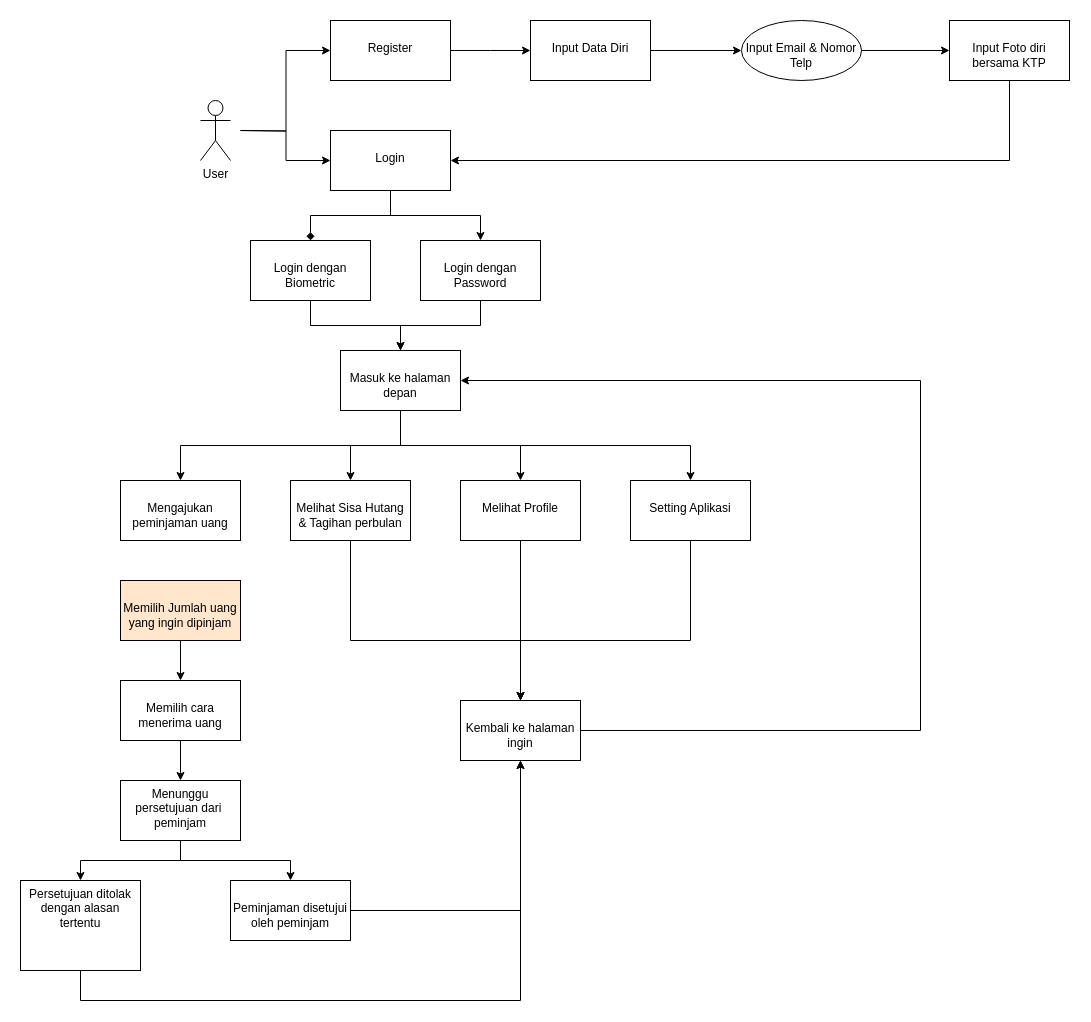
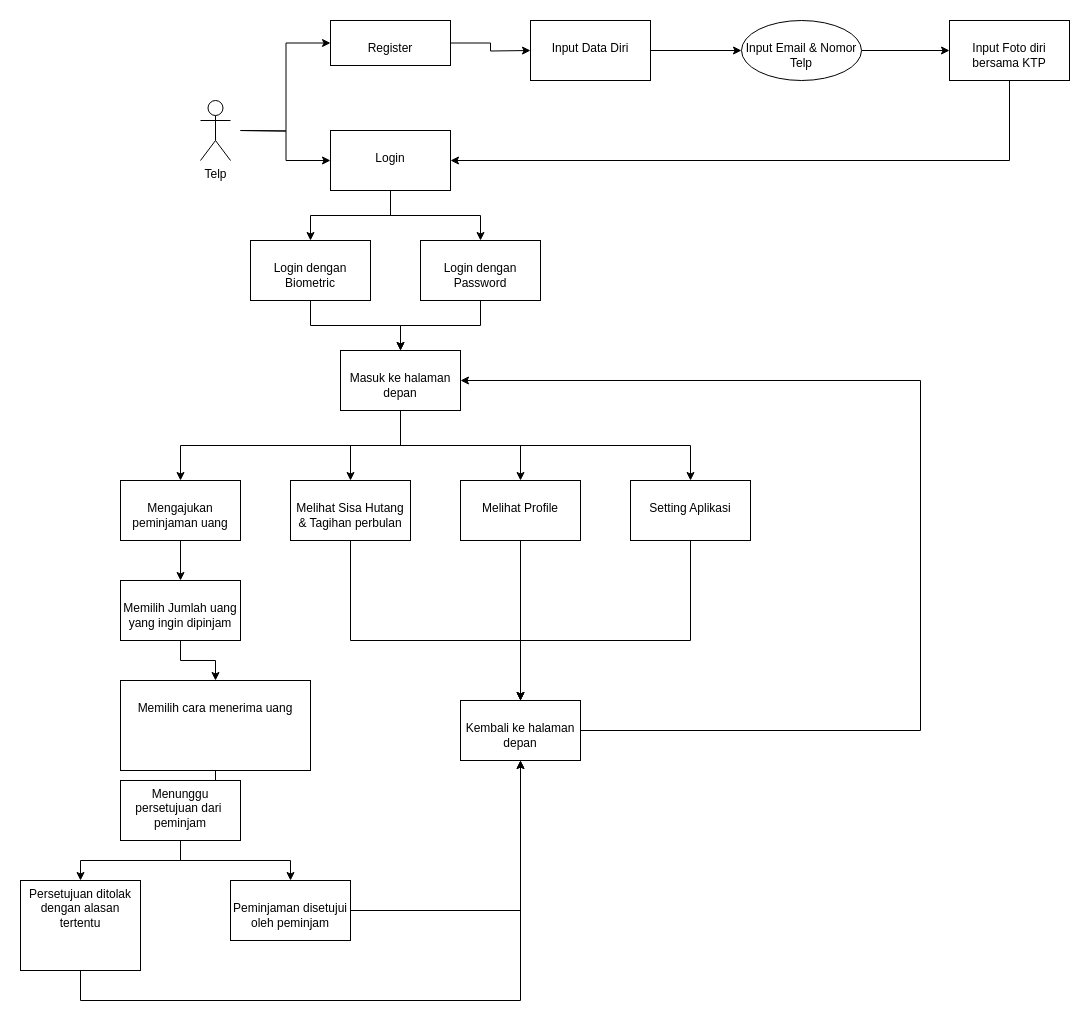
(391, 51) -> (391, 43)
(216, 175) -> (216, 175)
(311, 232) -> (311, 232)
none -> (181, 557)
(181, 611) -> (181, 611)
(181, 711) -> (216, 726)
(521, 722) -> (521, 722)
